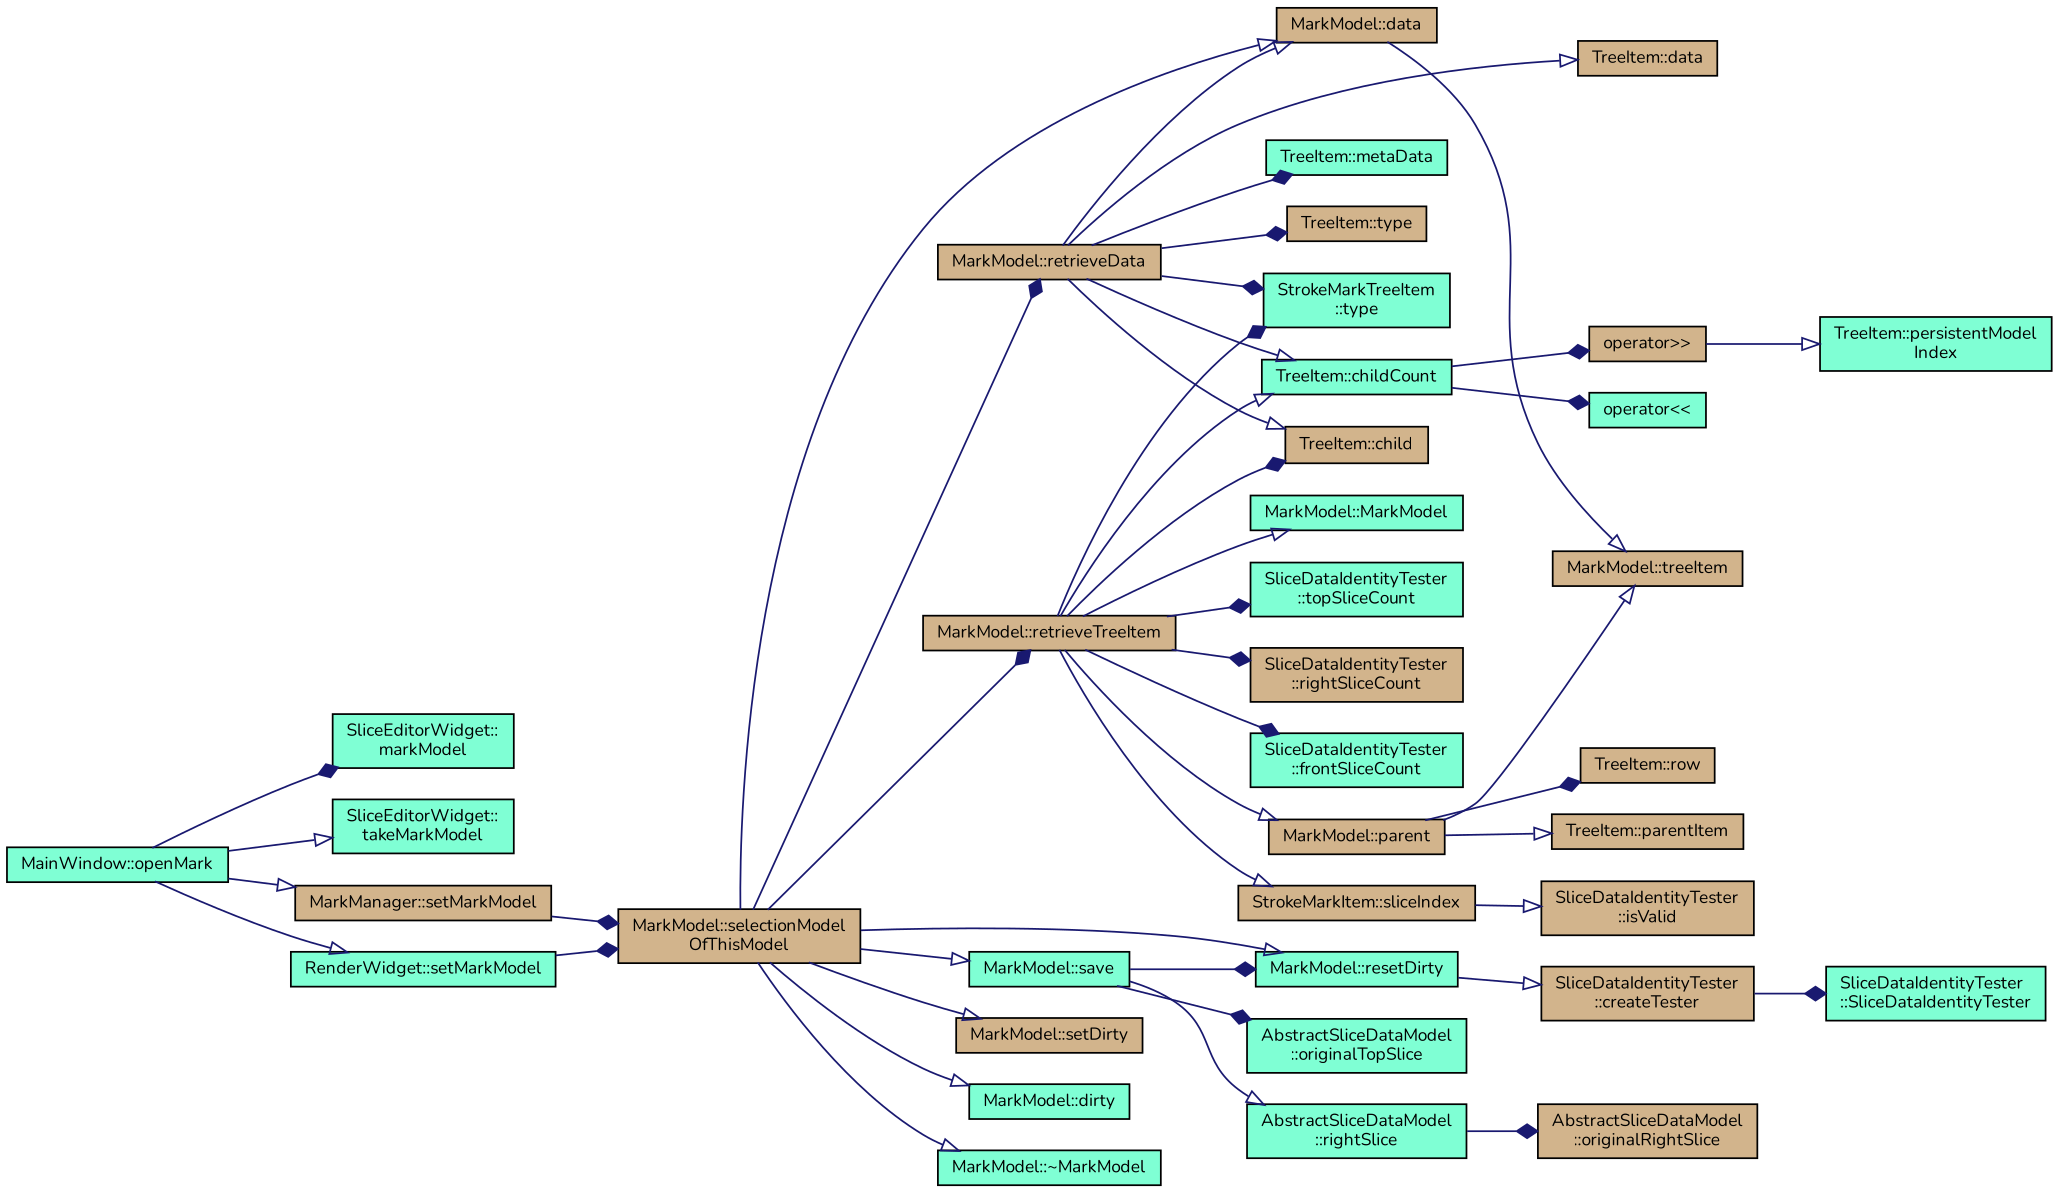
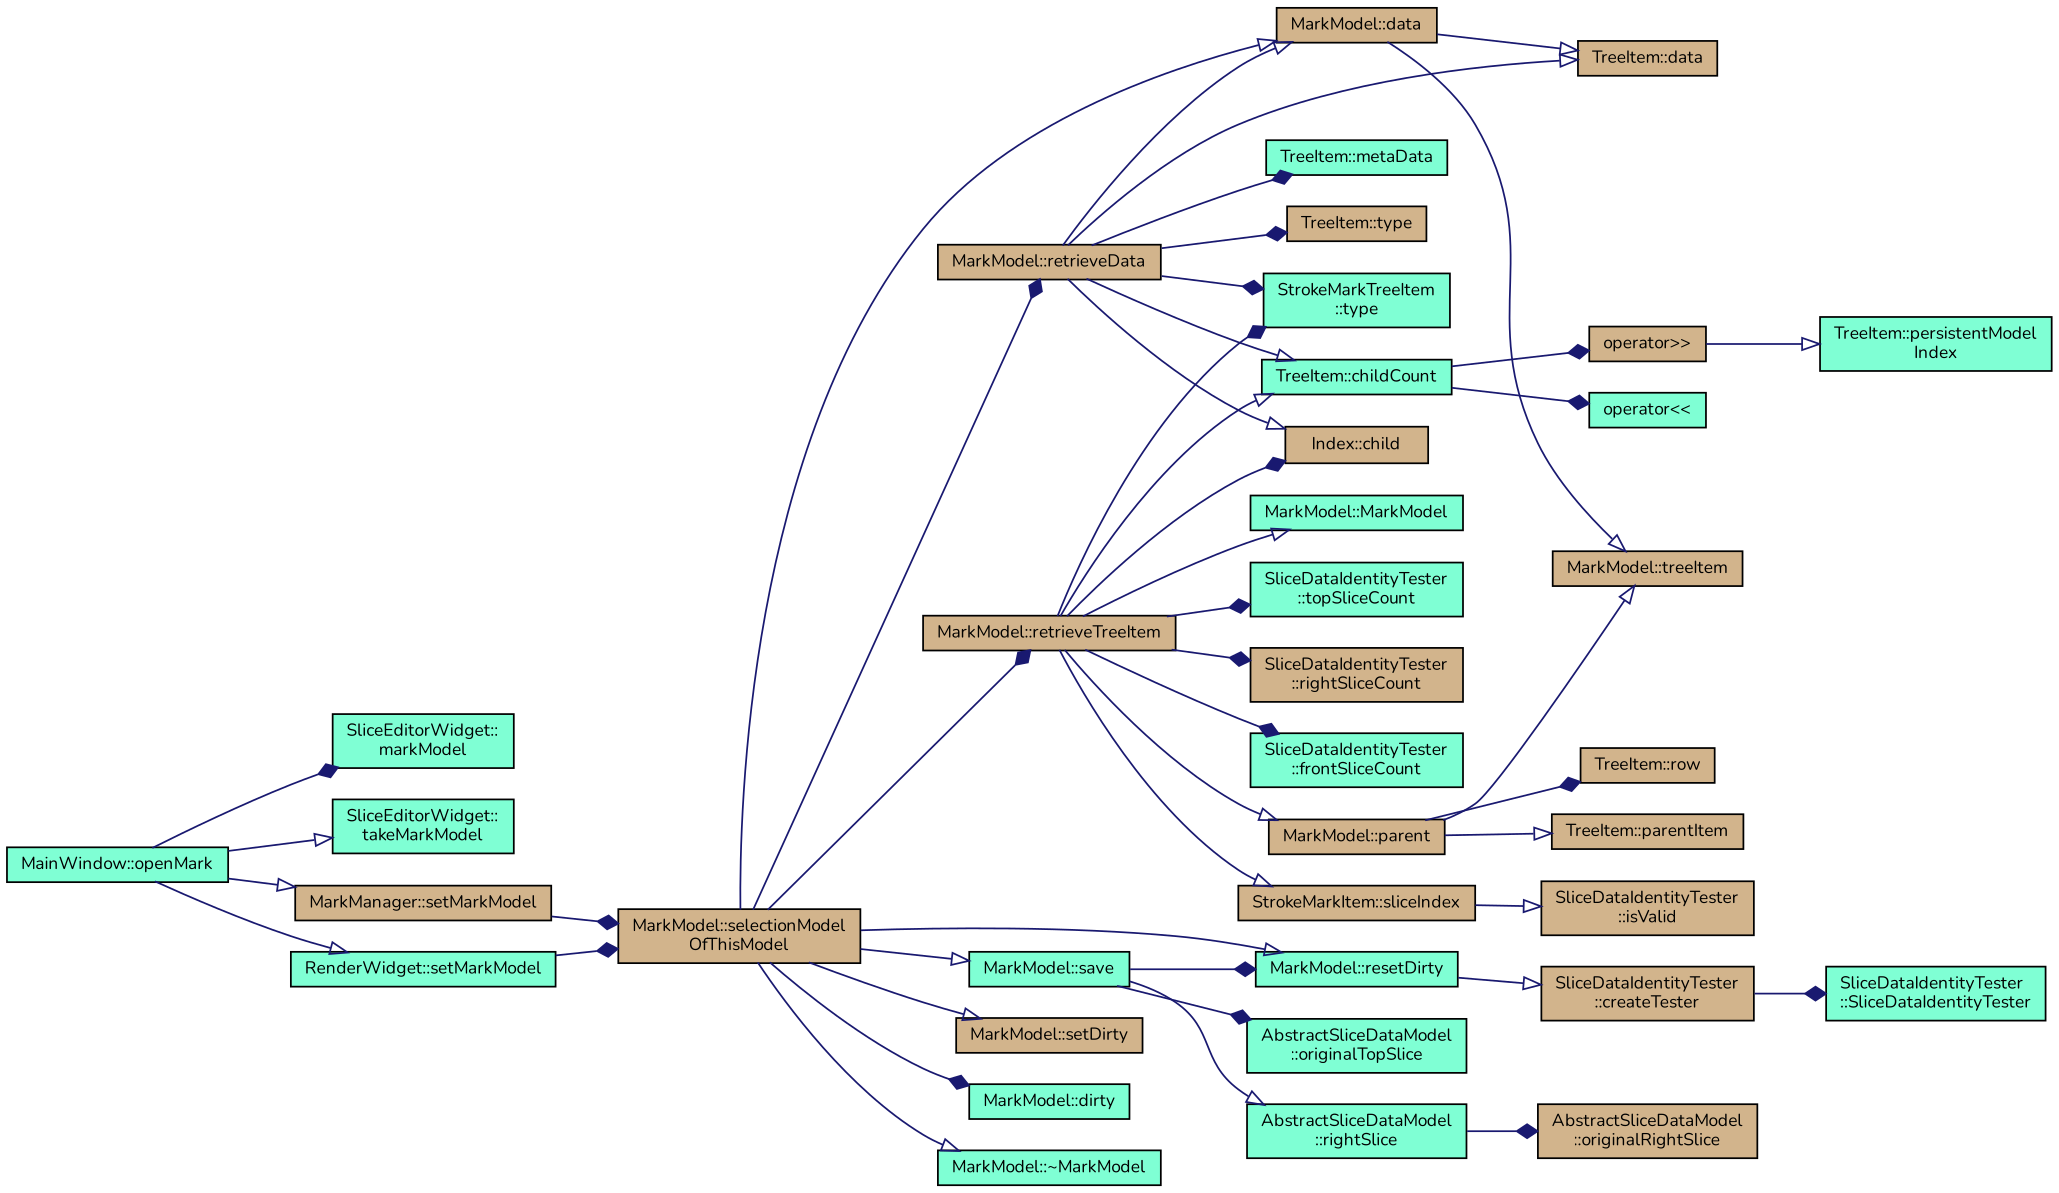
none -> (1499, 41)
(1357, 445) -> (1357, 445)
(856, 1029) -> (856, 1029)
